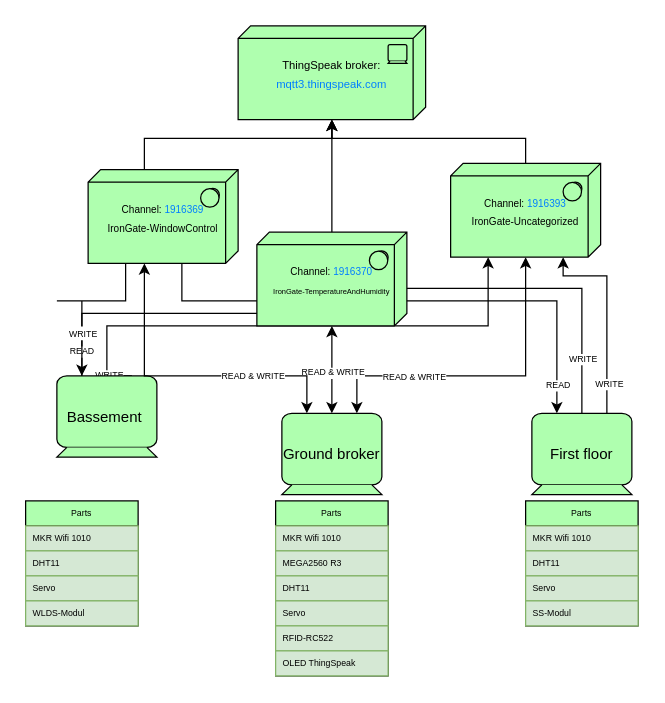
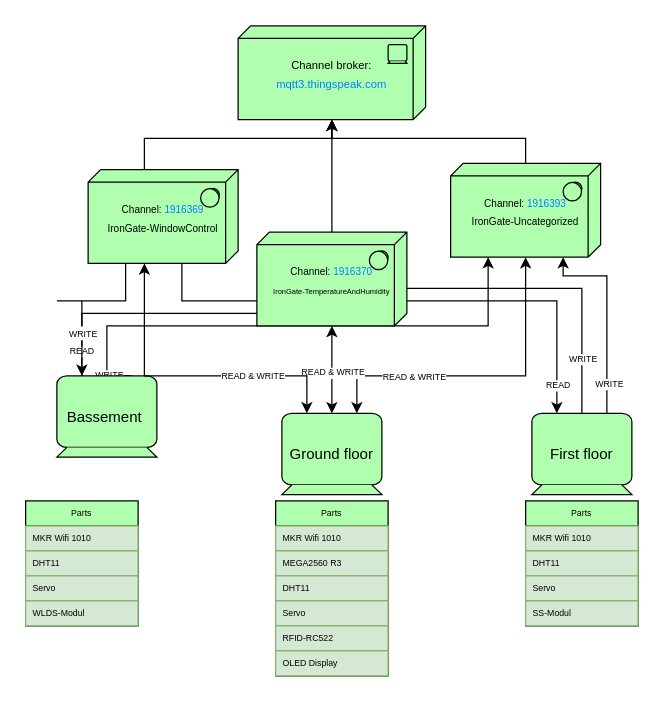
(332, 73) -> (332, 73)
(332, 454) -> (332, 454)
(317, 663) -> (308, 663)
